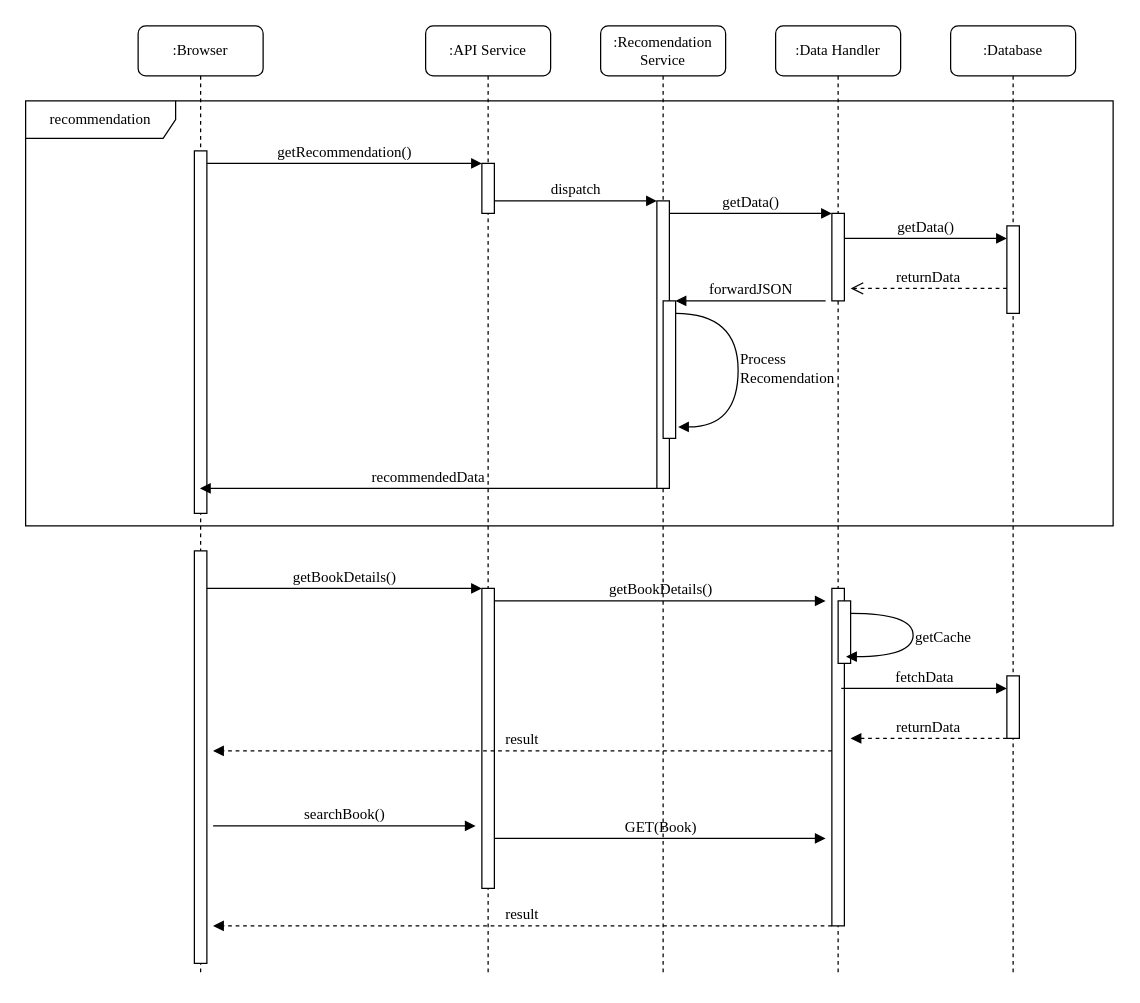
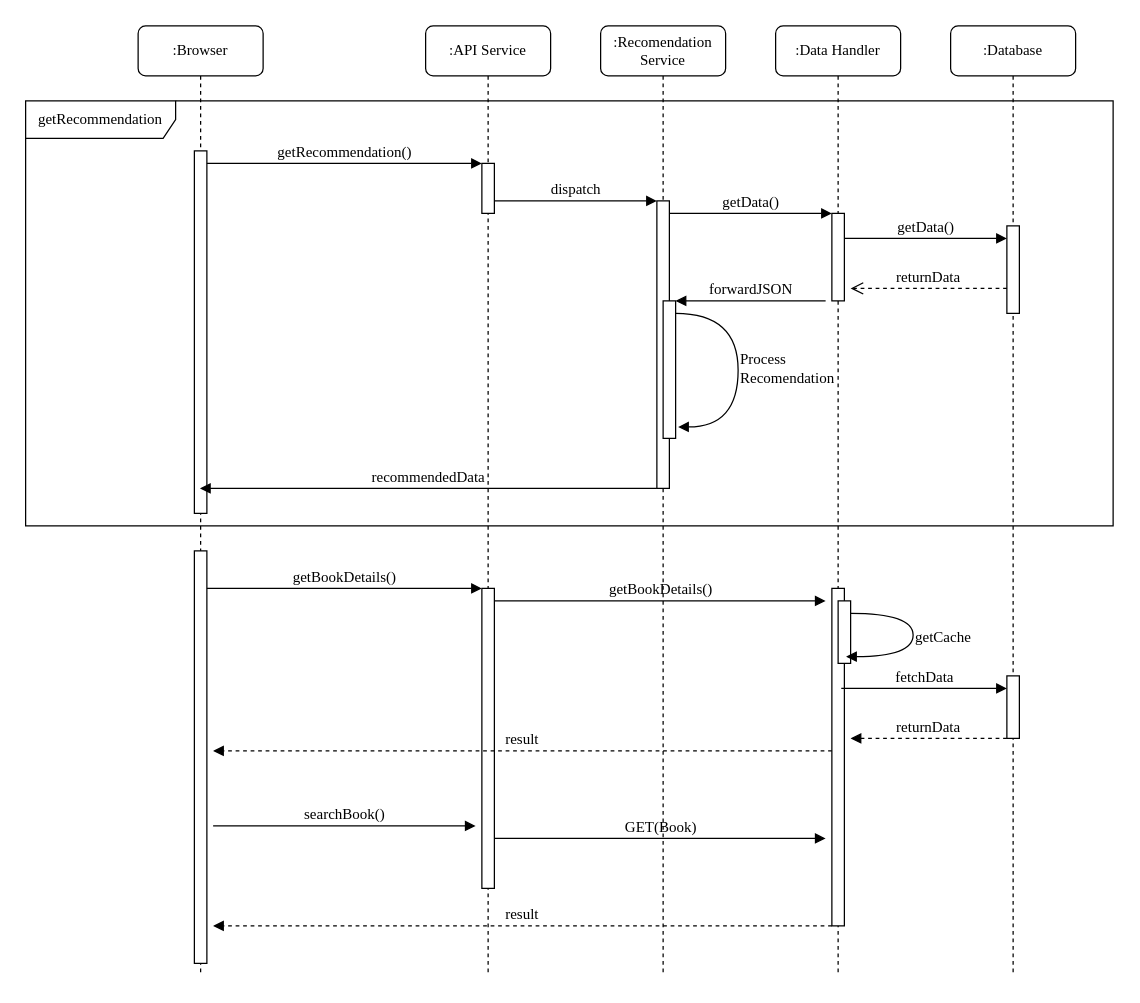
(101, 119) -> (101, 119)
